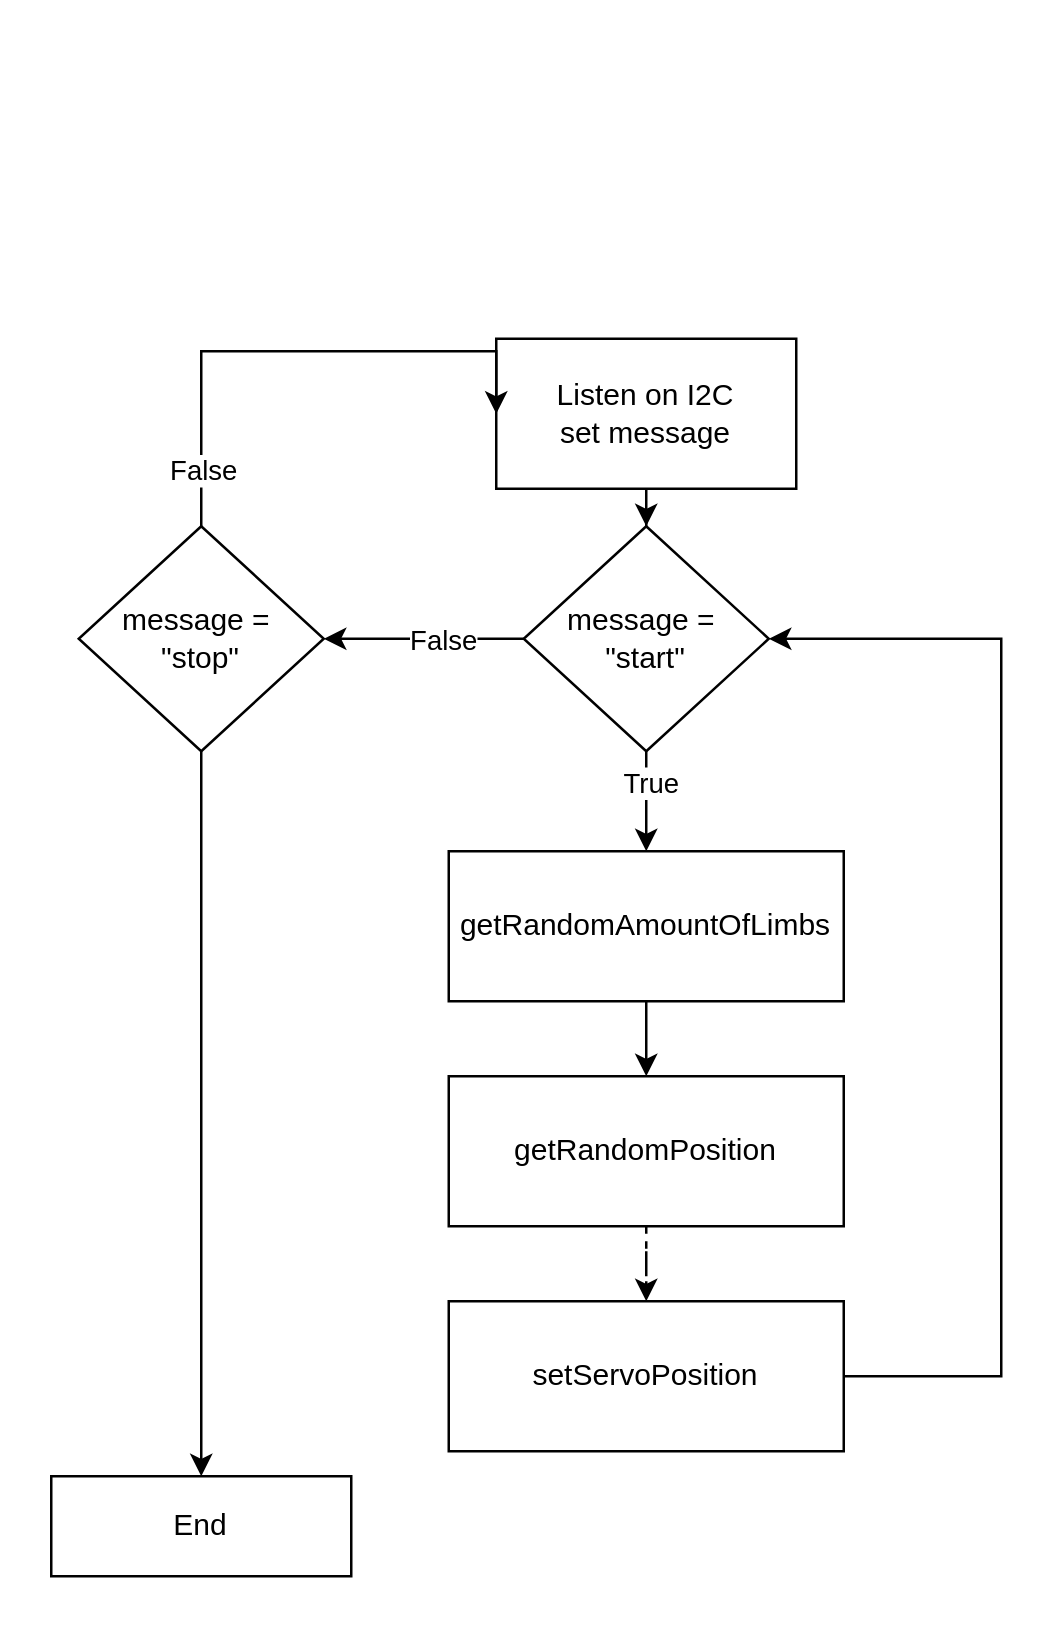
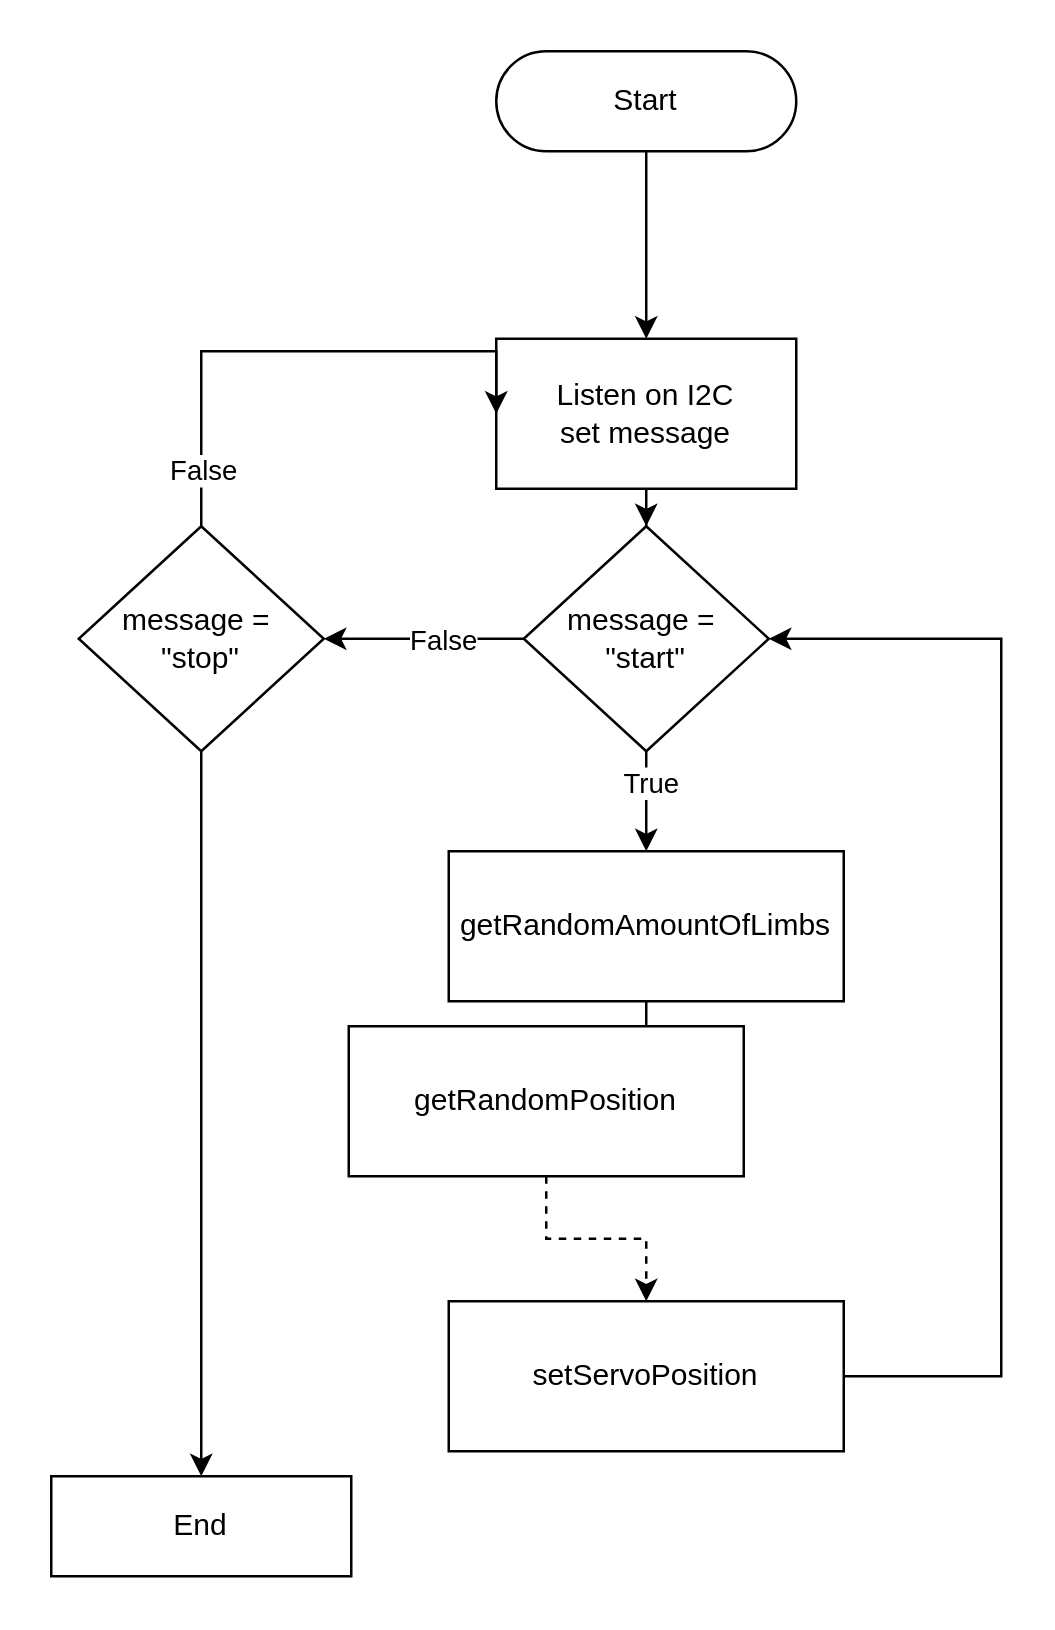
none -> (646, 101)
none -> (646, 237)
(646, 1151) -> (546, 1101)
